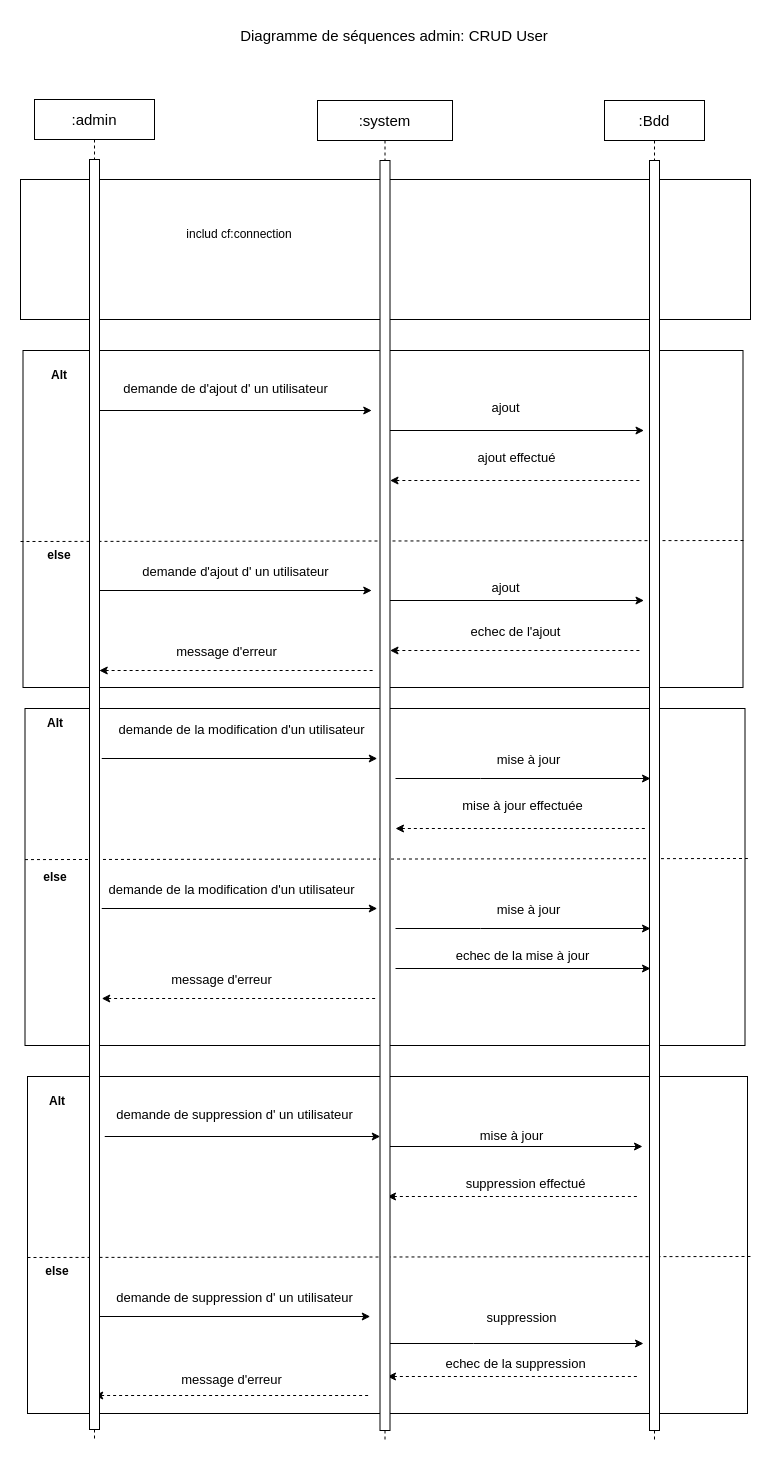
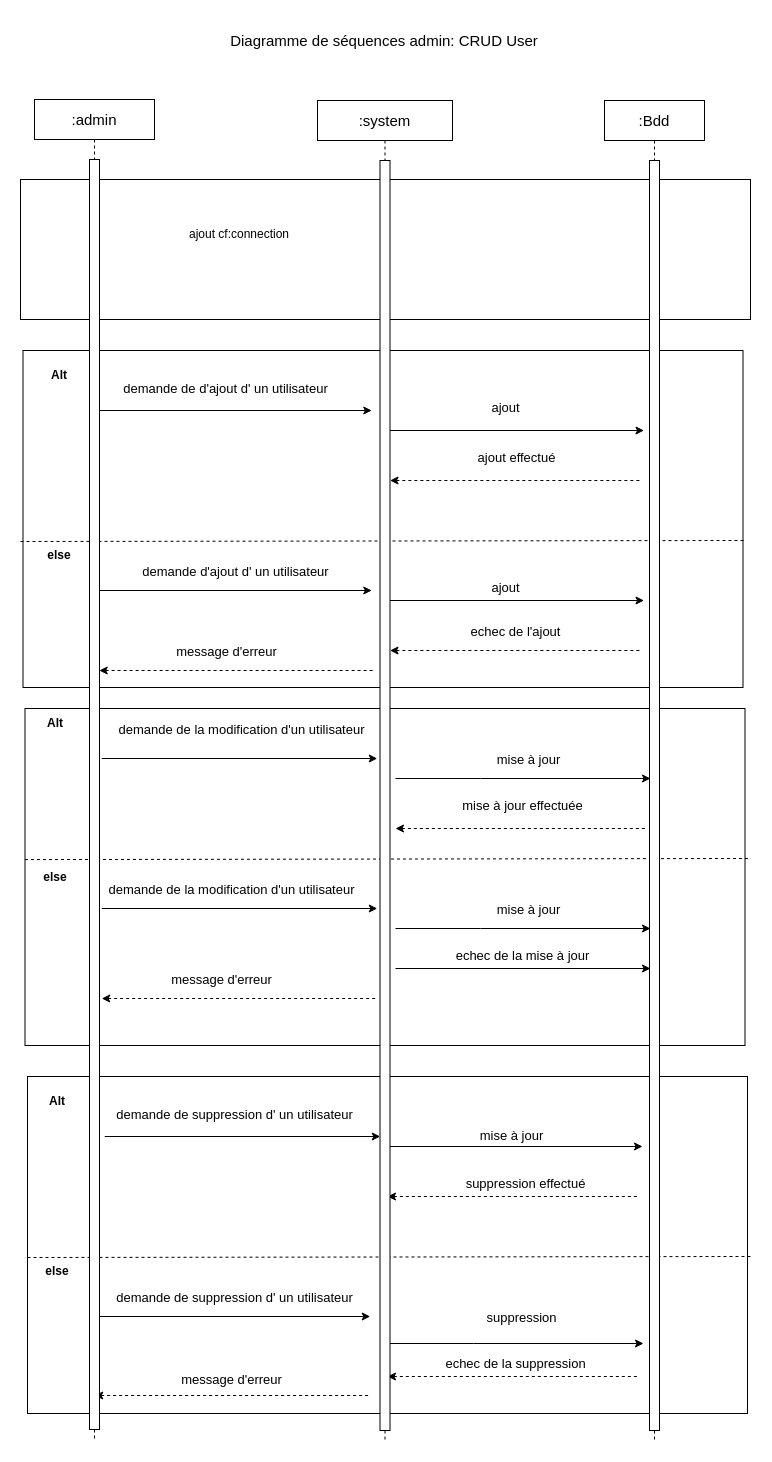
(395, 36) -> (385, 41)
(240, 235) -> (240, 235)
